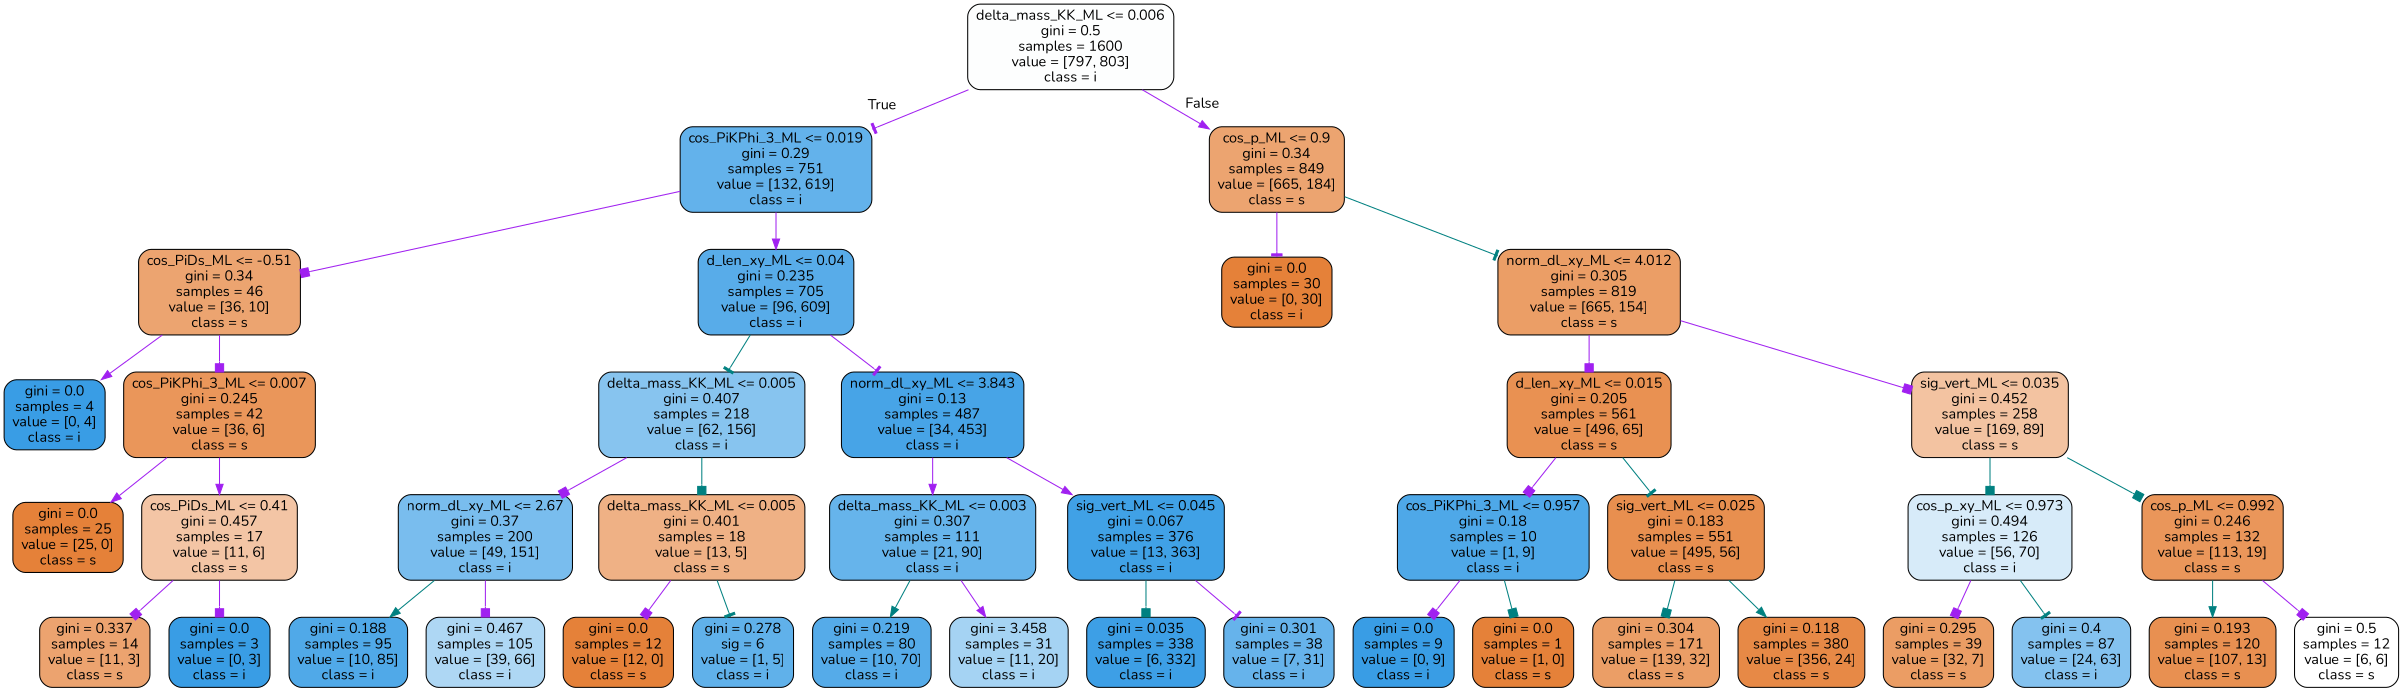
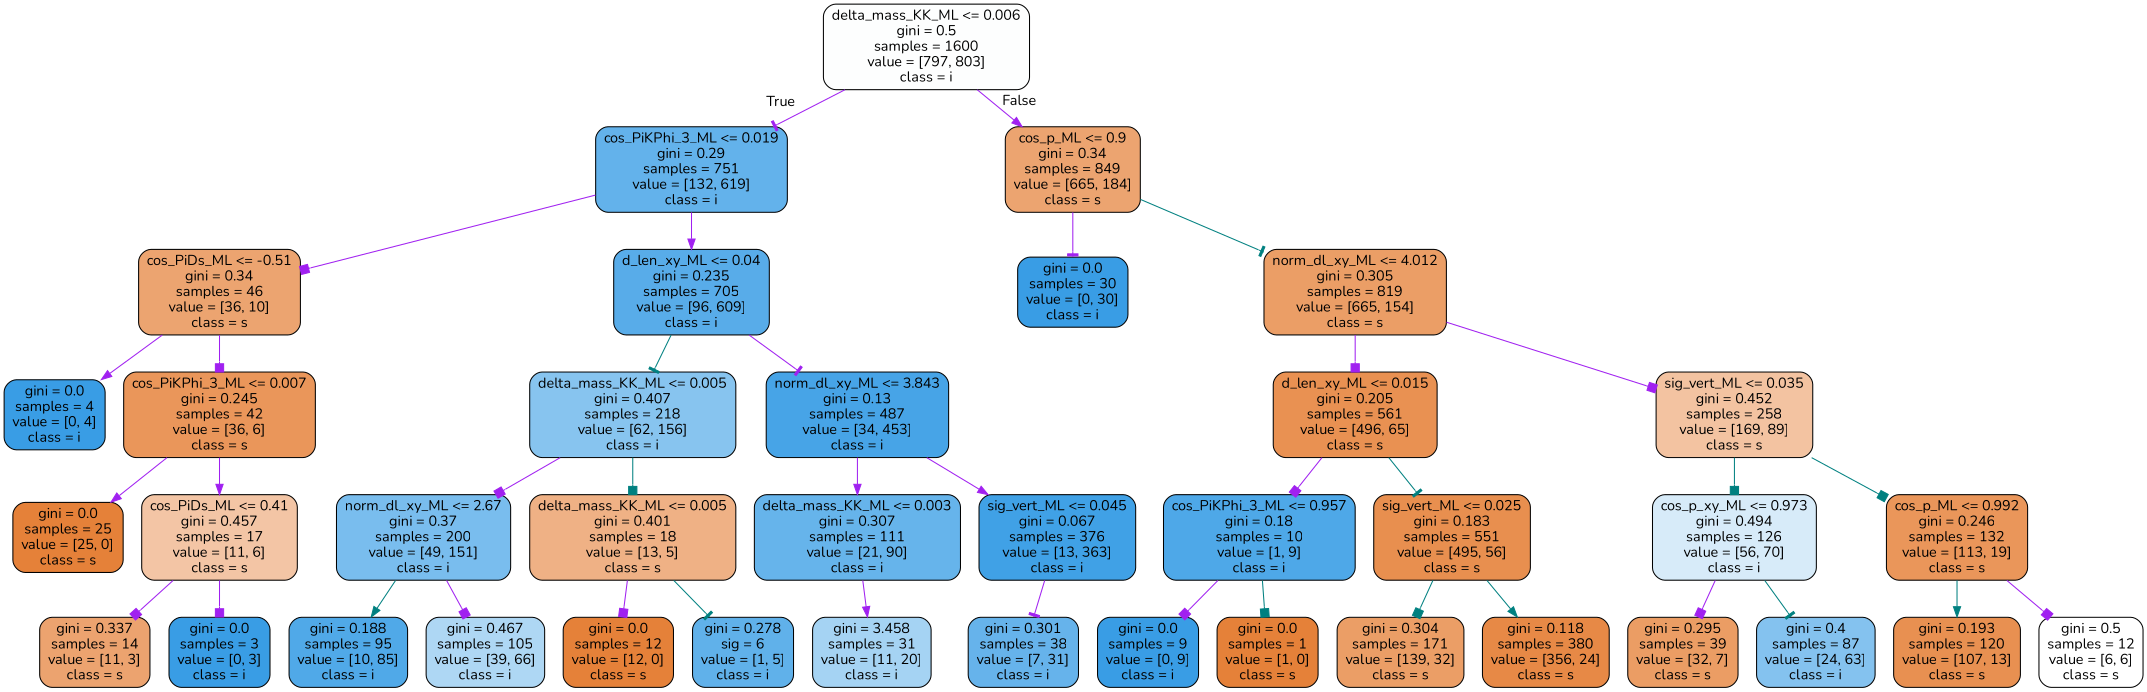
(1277, 292) -> (1073, 292)
(872, 652) -> none
(1146, 652) -> none
